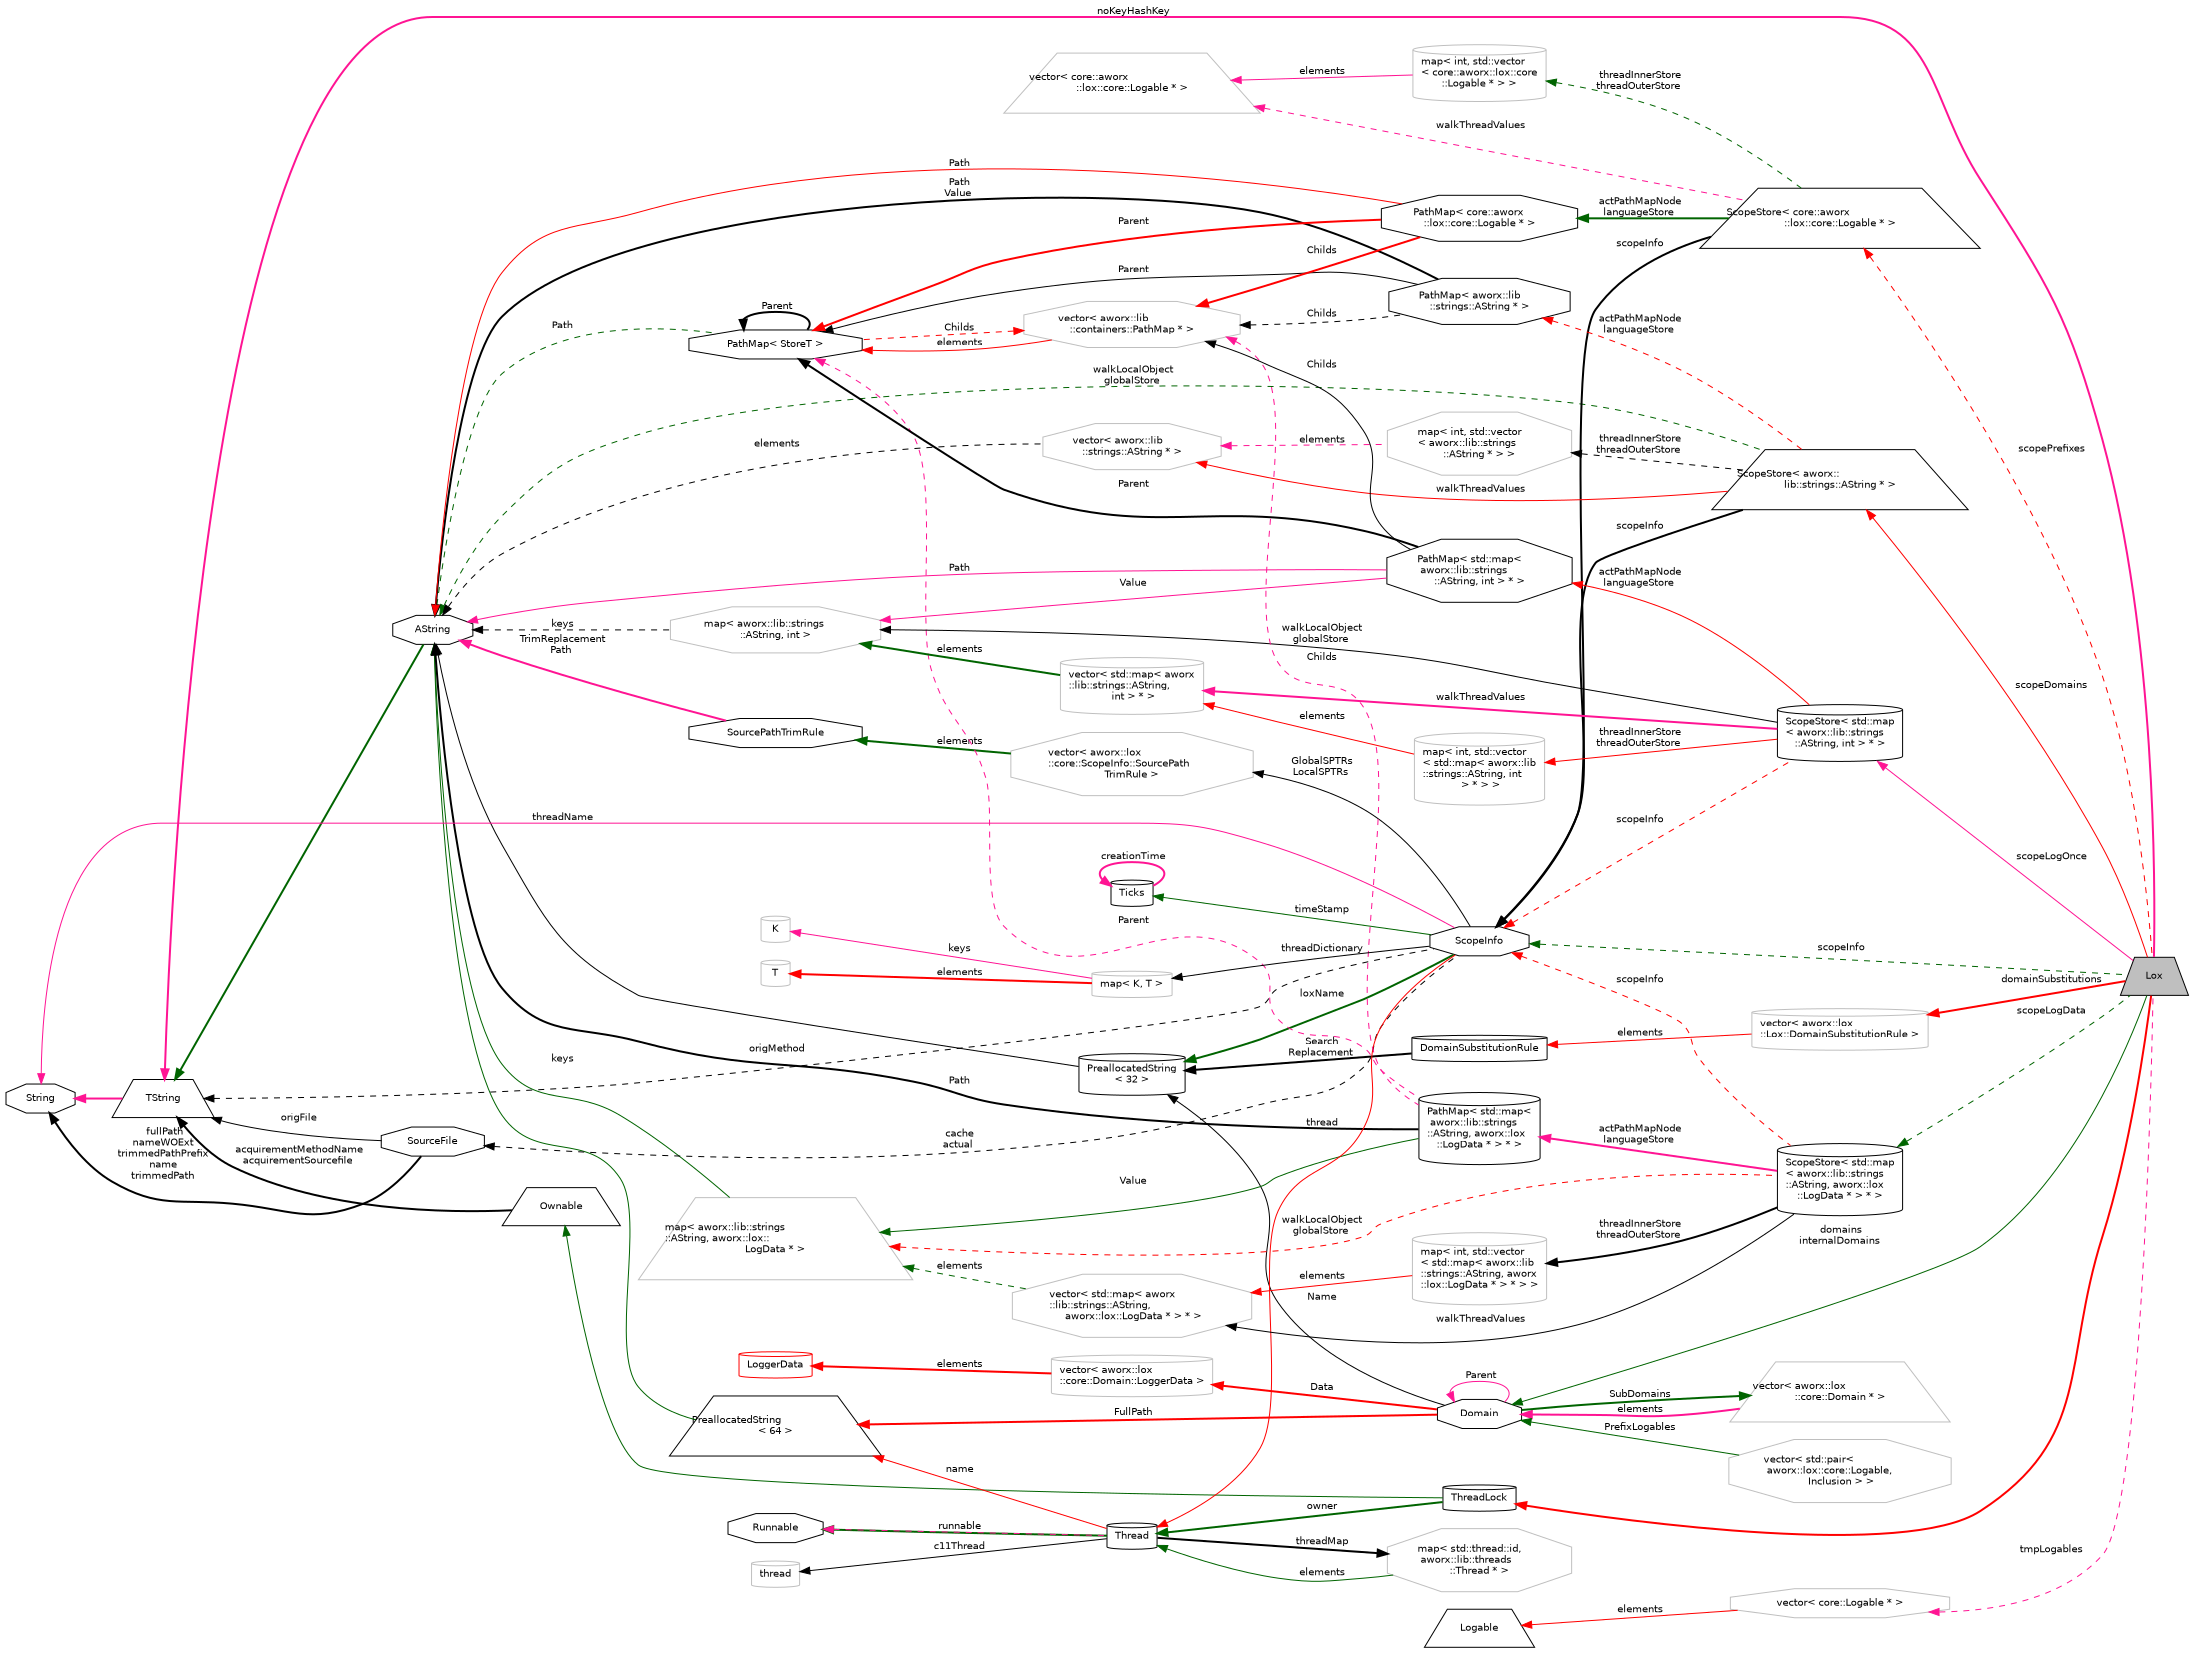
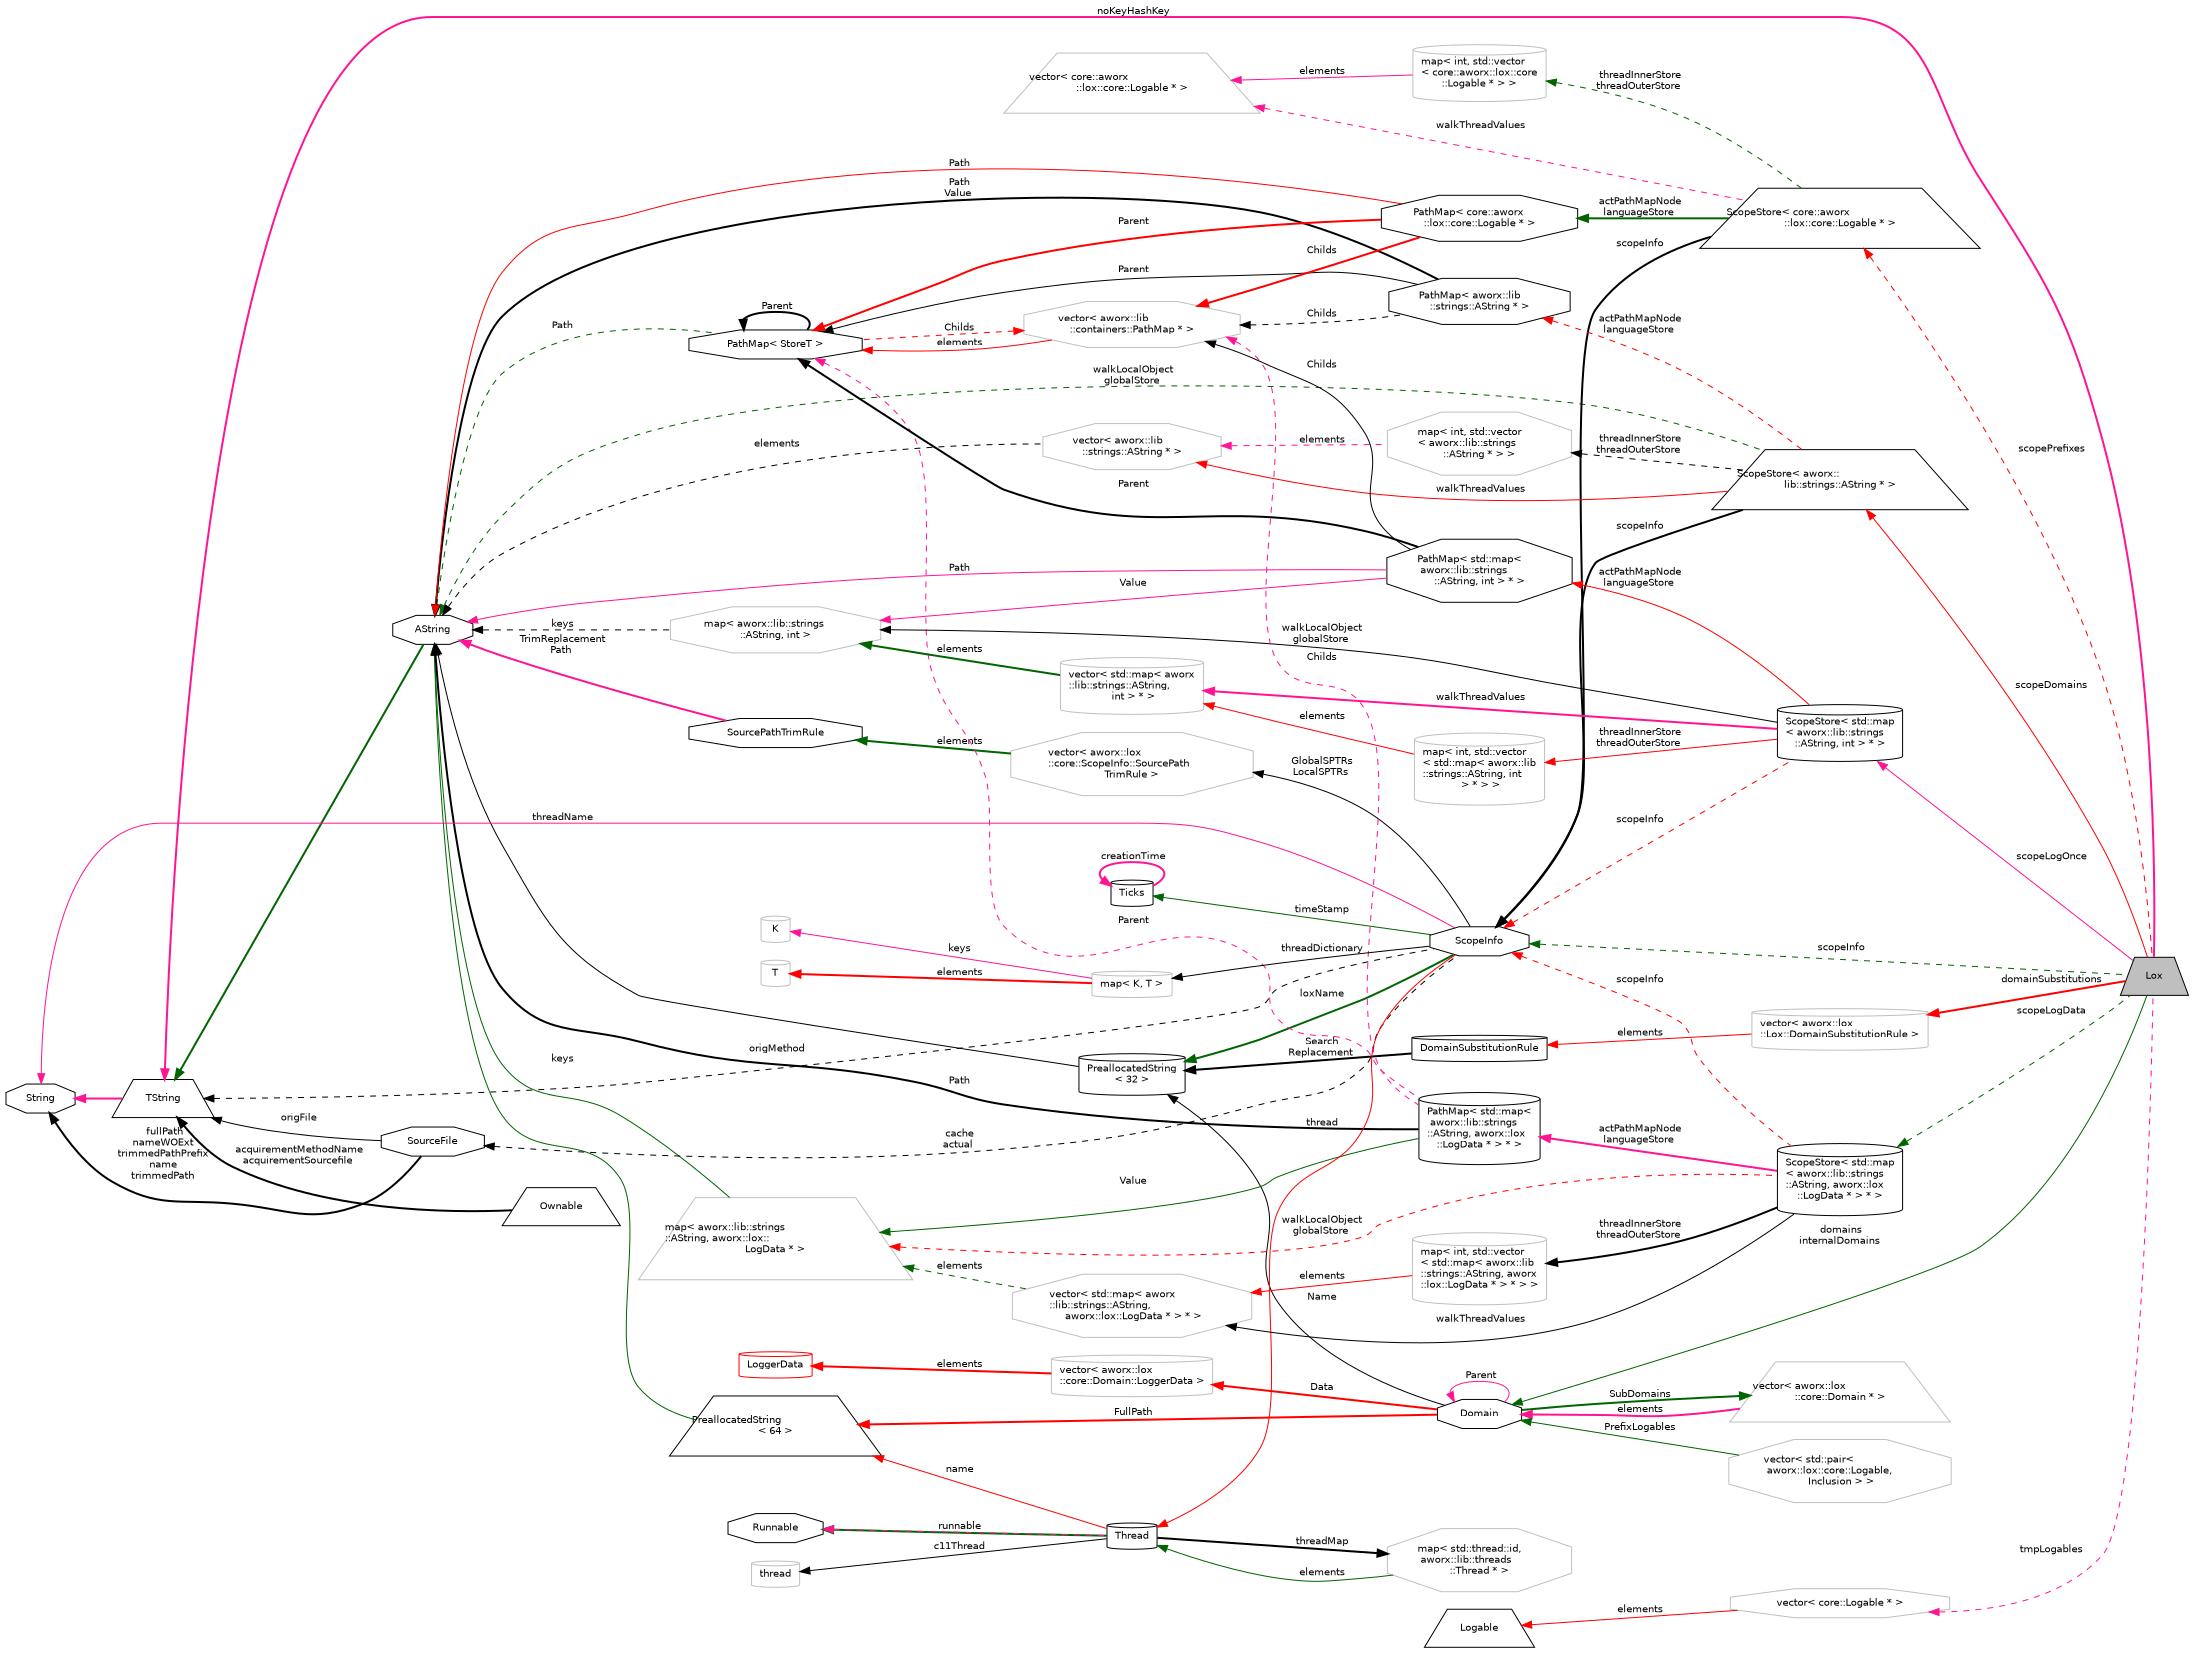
(1480, 1498) -> none
